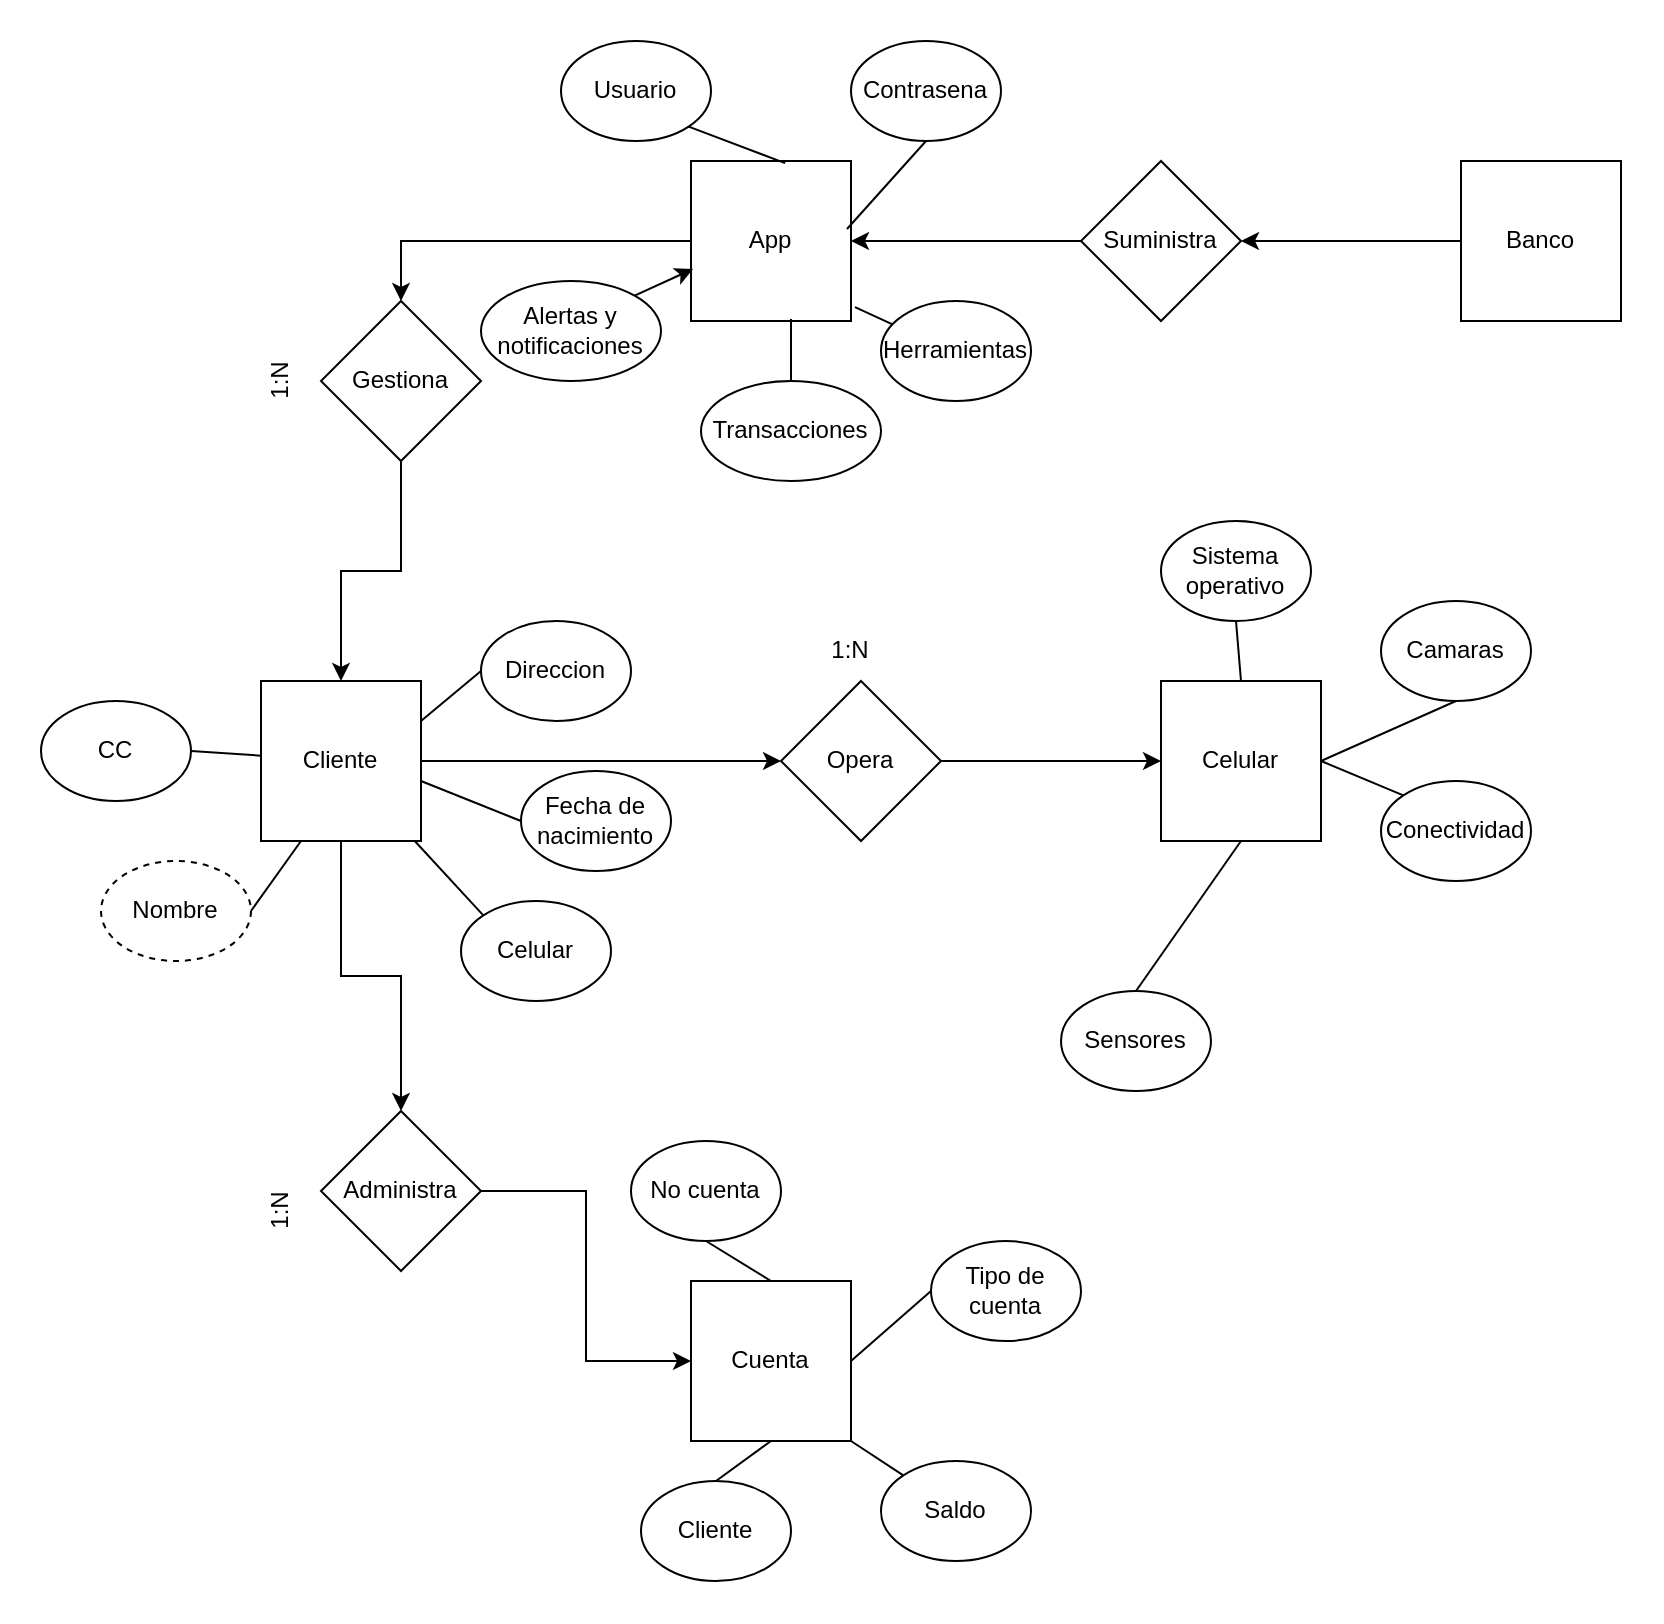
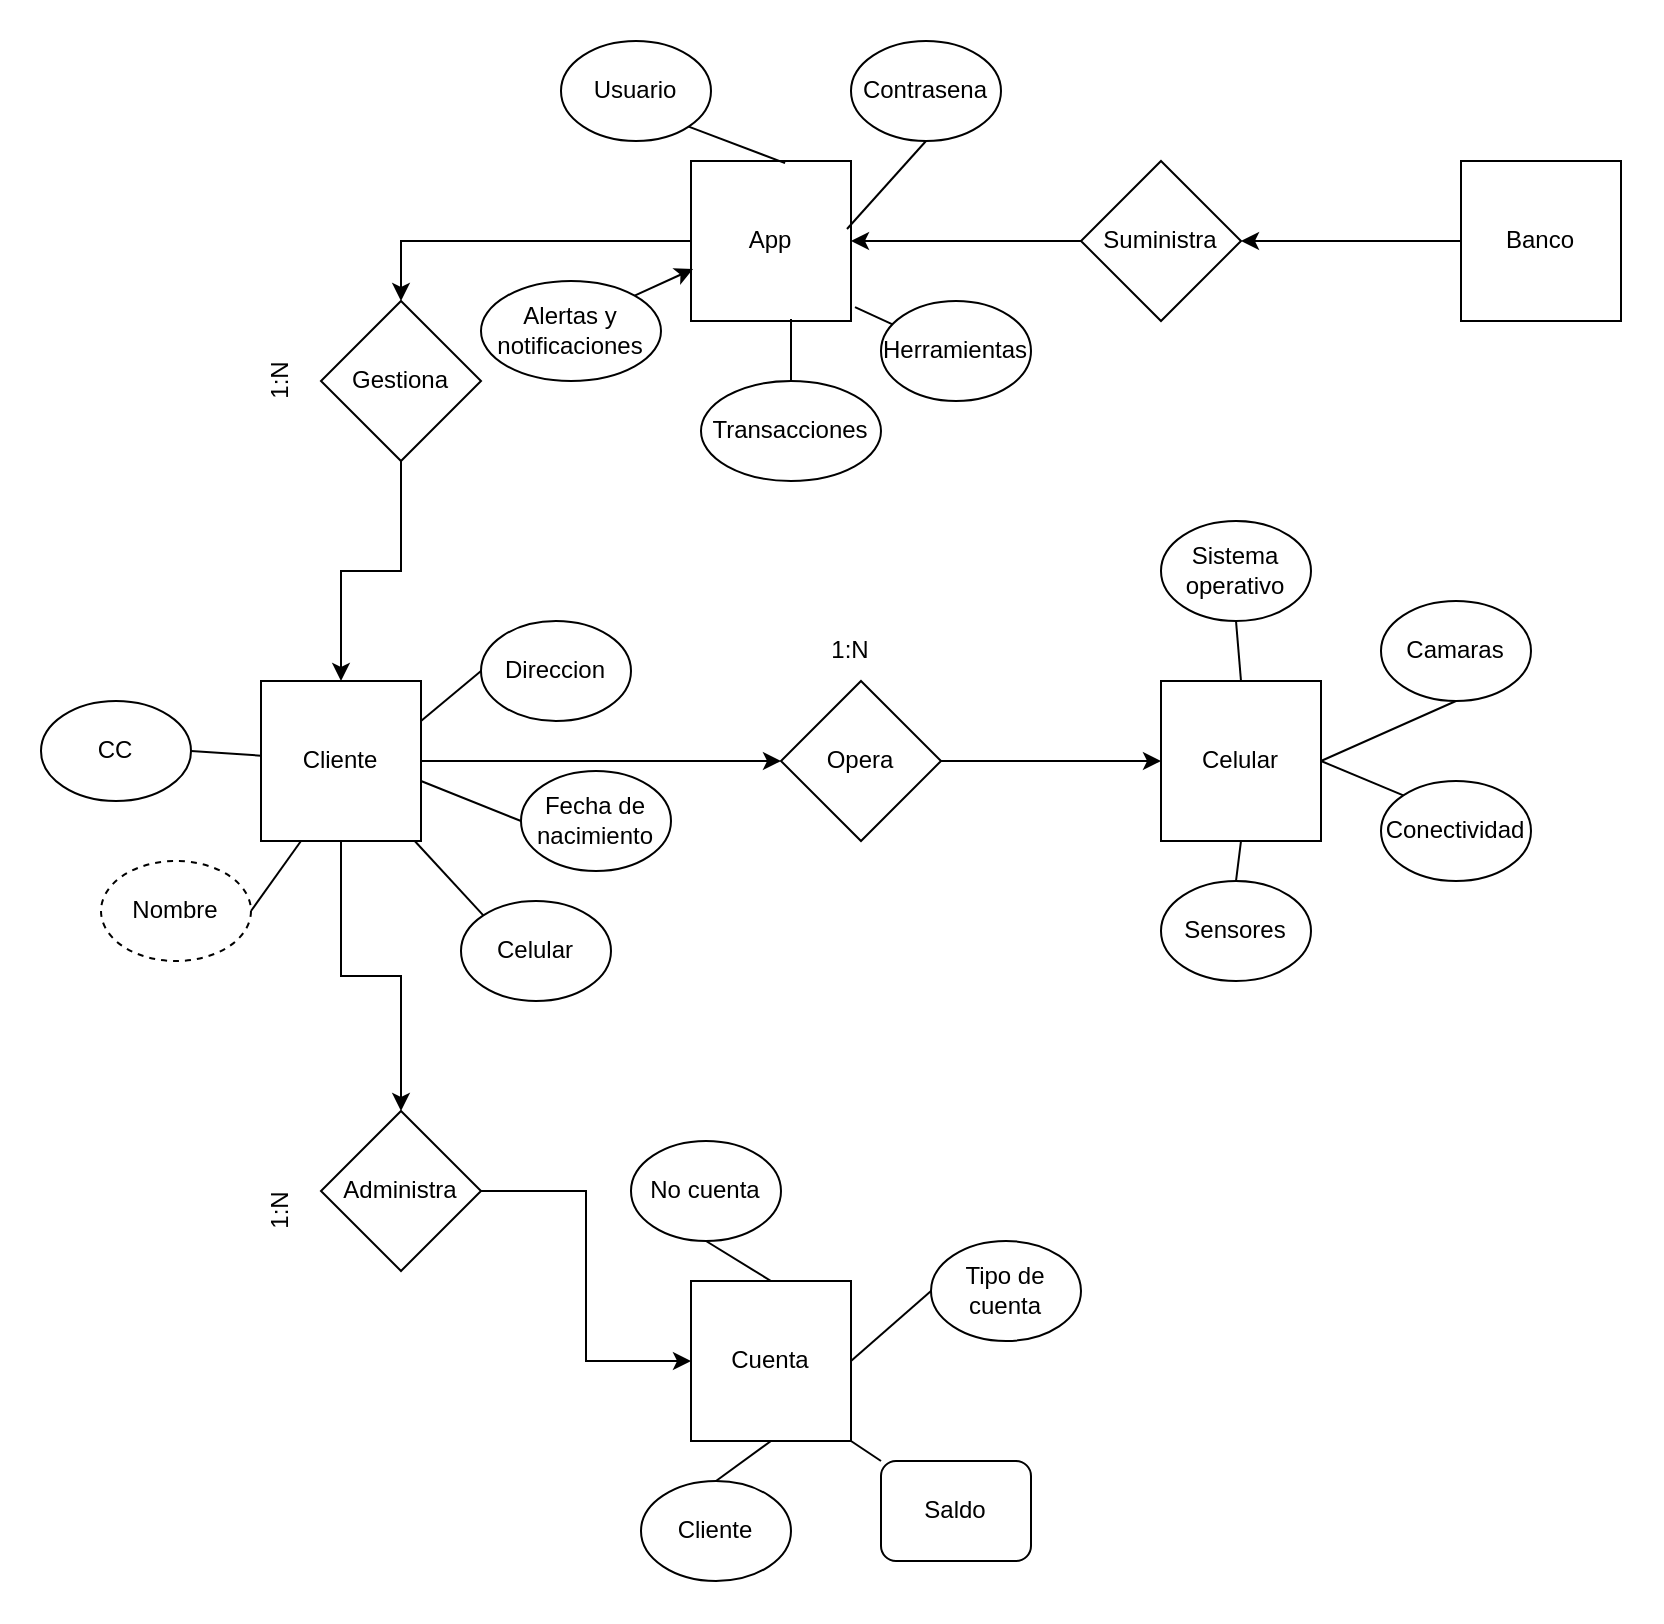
(1136, 1041) -> (1236, 931)
(956, 1511) -> (956, 1511)
